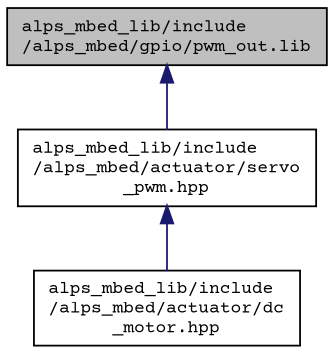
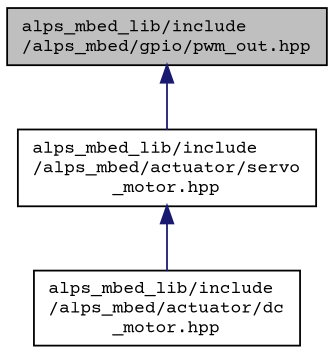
(167, 37) -> (167, 37)
(167, 168) -> (167, 168)
